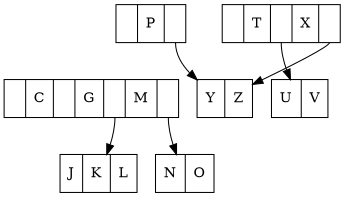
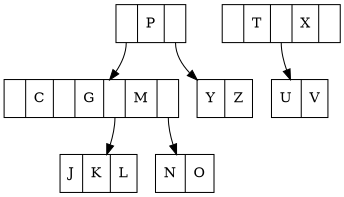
none -> (123, 58)
(297, 63) -> none
